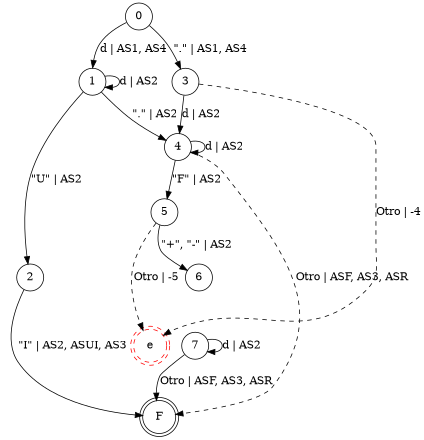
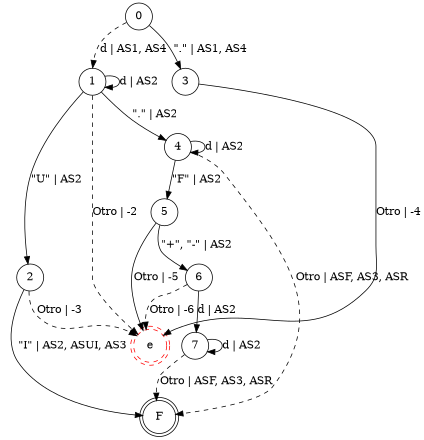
(105, 37) -> (105, 37)
(182, 111) -> none
none -> (92, 220)
(376, 226) -> (376, 226)
(132, 271) -> (132, 271)
none -> (159, 296)
none -> (198, 308)
none -> (69, 328)
(165, 370) -> (165, 370)
